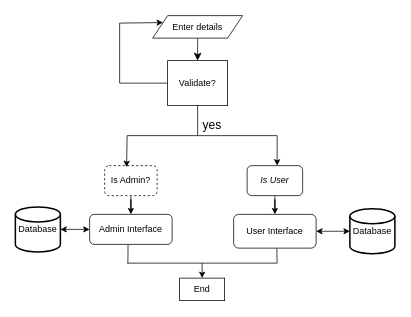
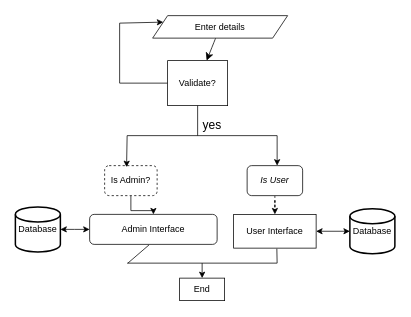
(198, 27) -> (220, 27)
(275, 207) -> (275, 207)
(131, 229) -> (153, 229)
(275, 231) -> (275, 231)
